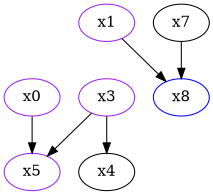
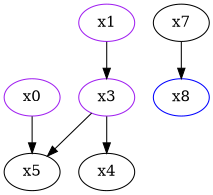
(140, 56) -> (107, 55)
(32, 172) -> (32, 172)
